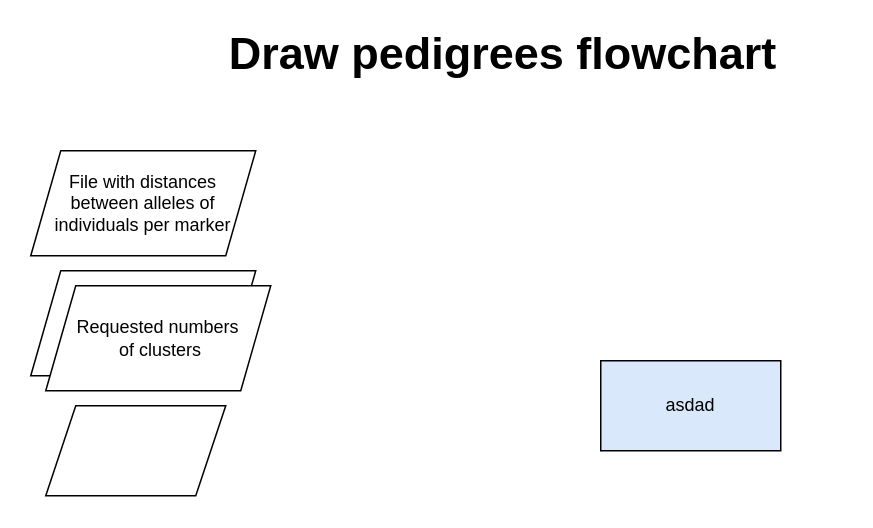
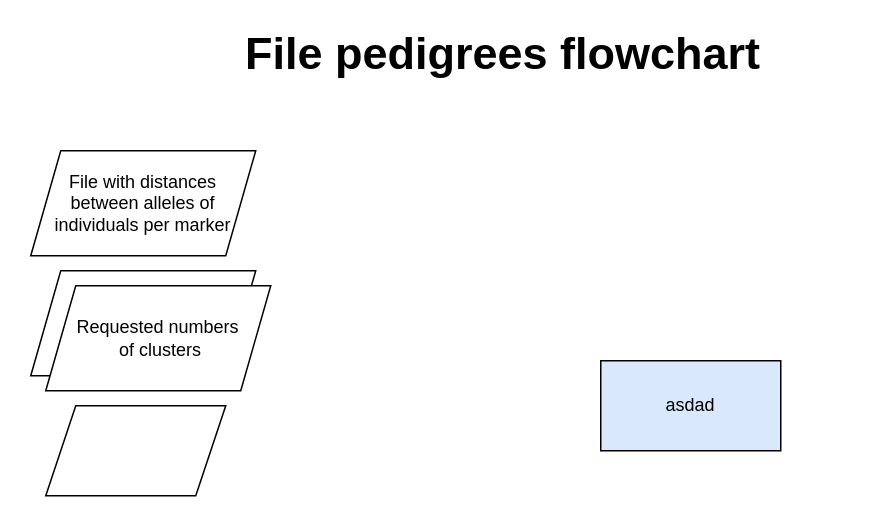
(503, 53) -> (503, 53)
